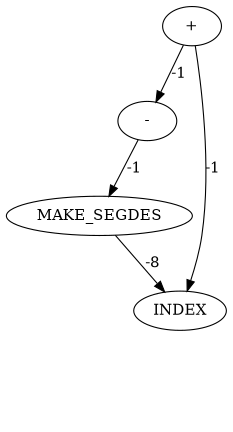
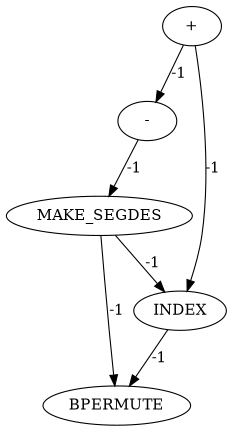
(153, 263) -> (153, 263)
none -> (117, 406)
